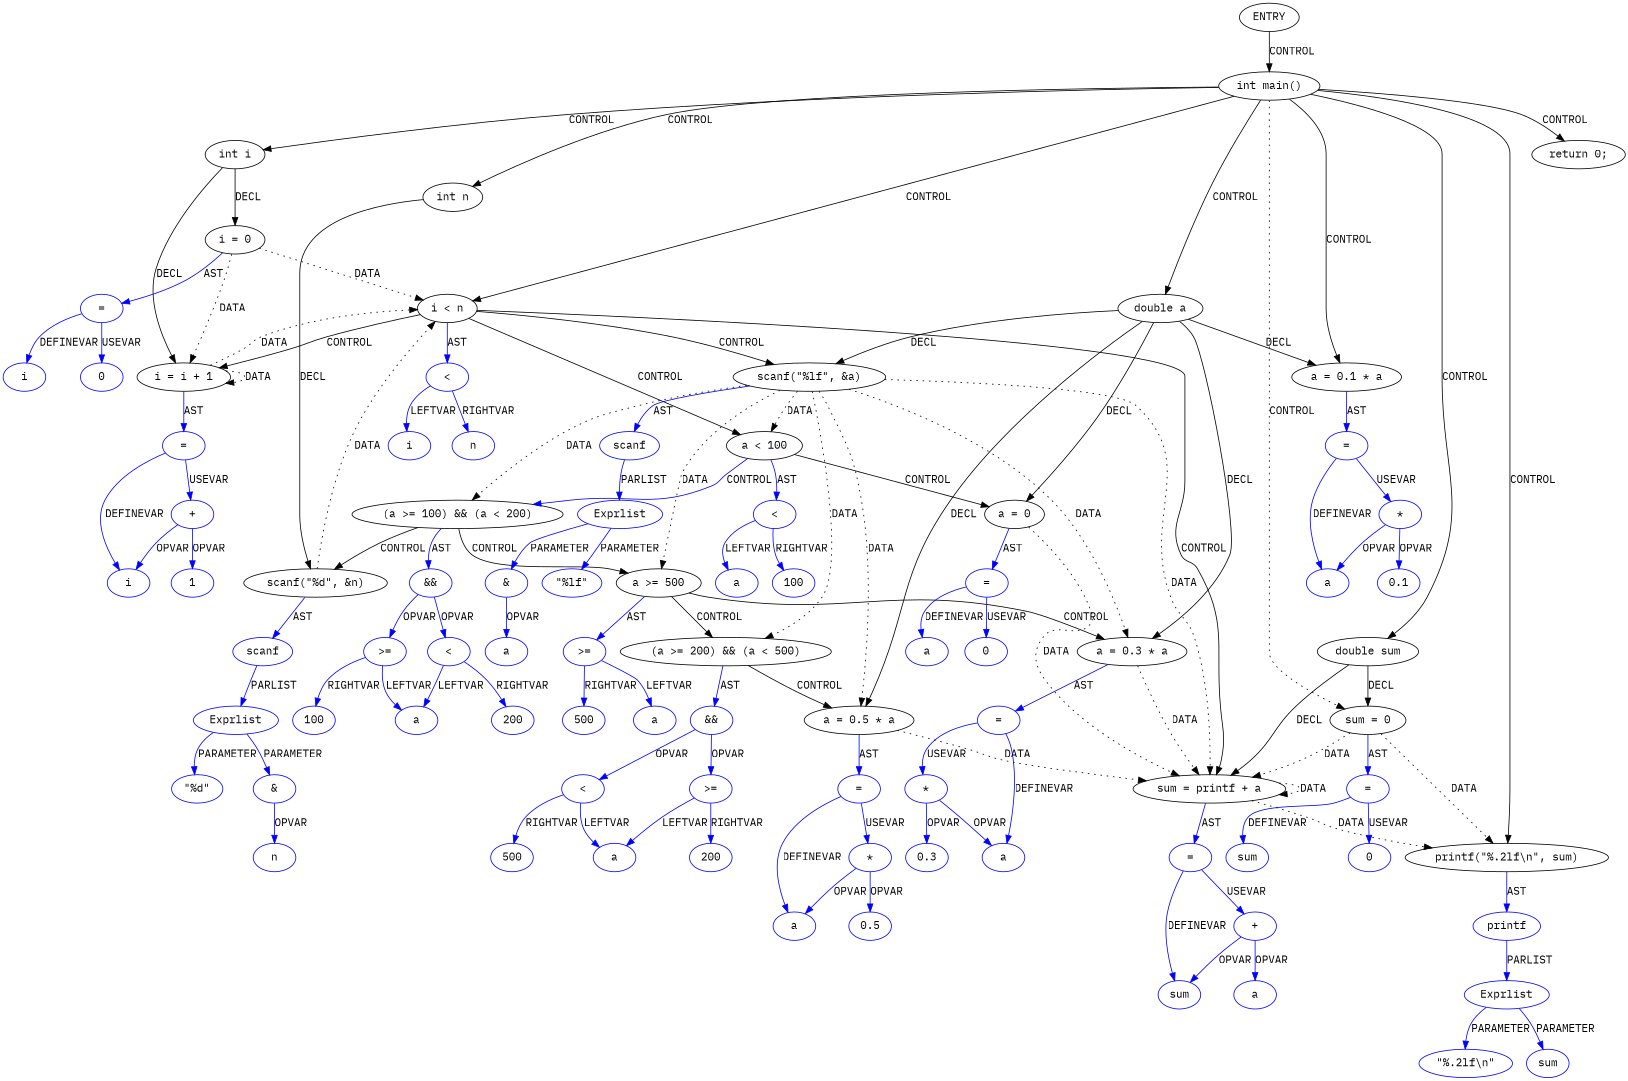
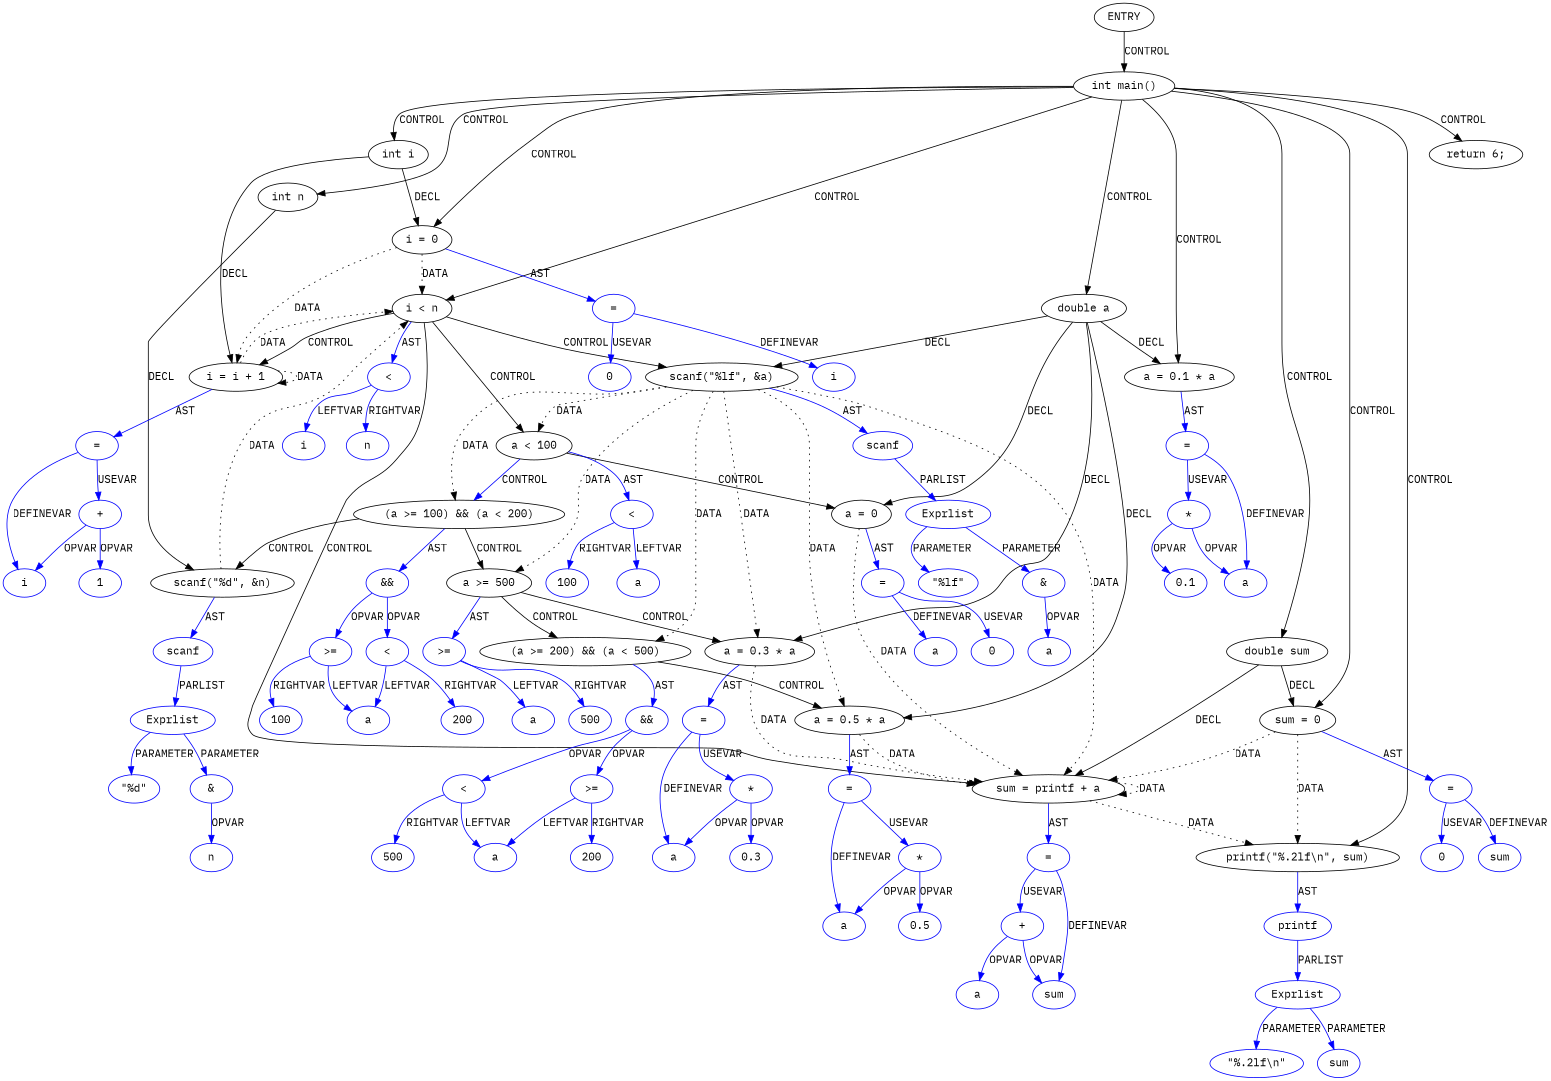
none -> (620, 105)
(1579, 155) -> (1476, 155)
(1269, 421) -> (1350, 334)
